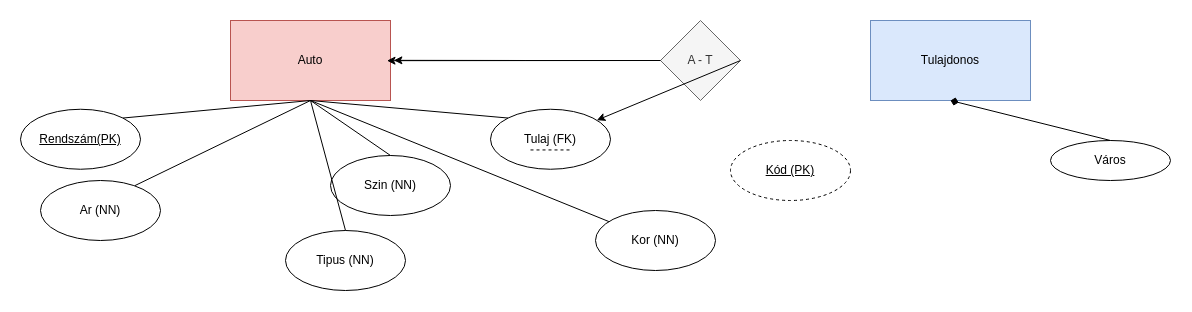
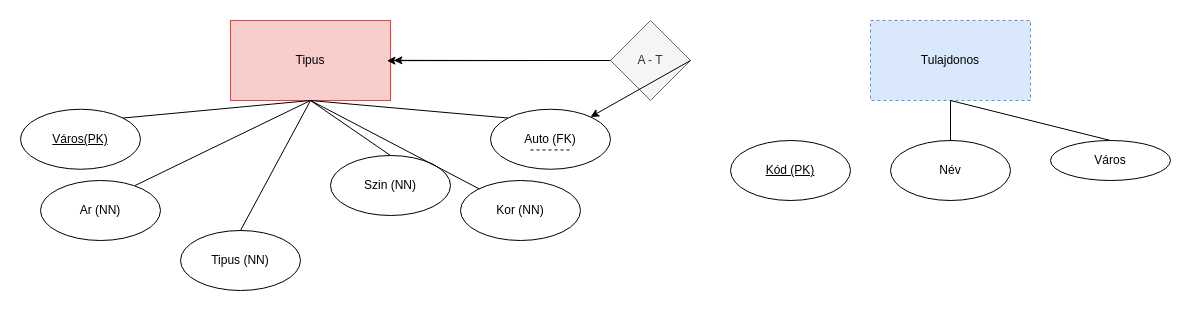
(311, 61) -> (311, 61)
(701, 61) -> (651, 61)
(951, 61) -> (951, 61)
(959, 103) -> (956, 102)
none -> (951, 122)
(81, 140) -> (81, 140)
(551, 140) -> (551, 140)
(791, 171) -> (791, 171)
none -> (951, 171)
(656, 241) -> (521, 211)
(346, 261) -> (241, 261)
